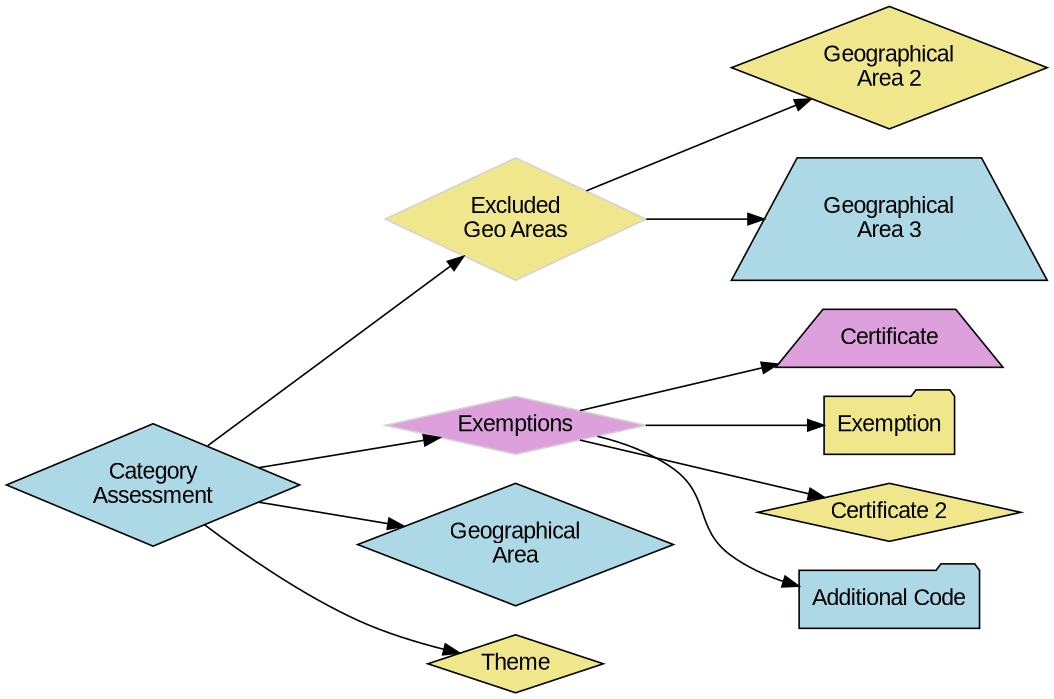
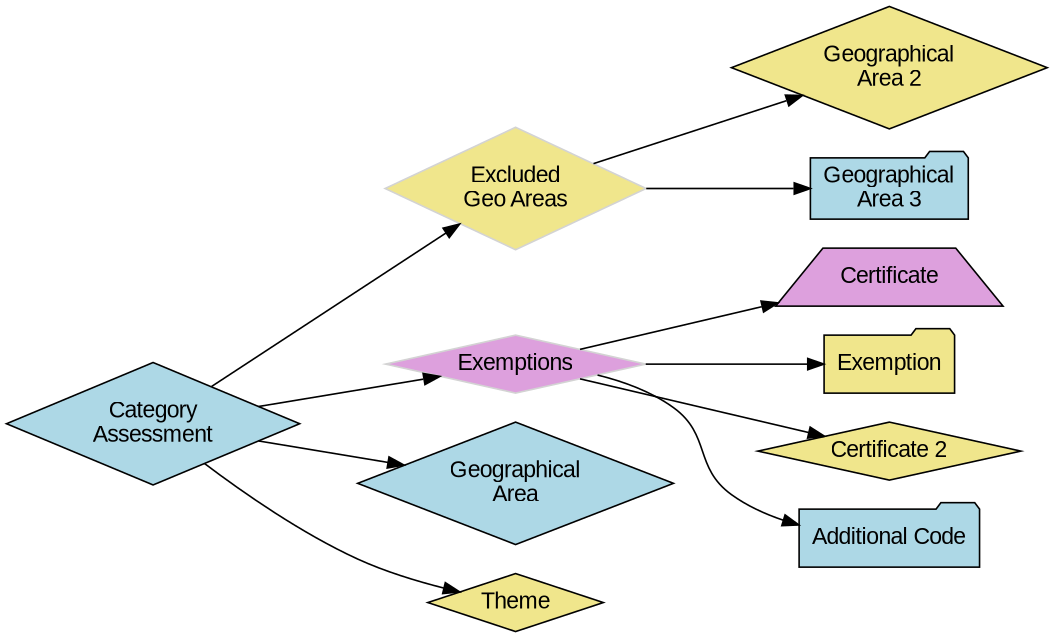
(889, 219) -> (889, 188)
